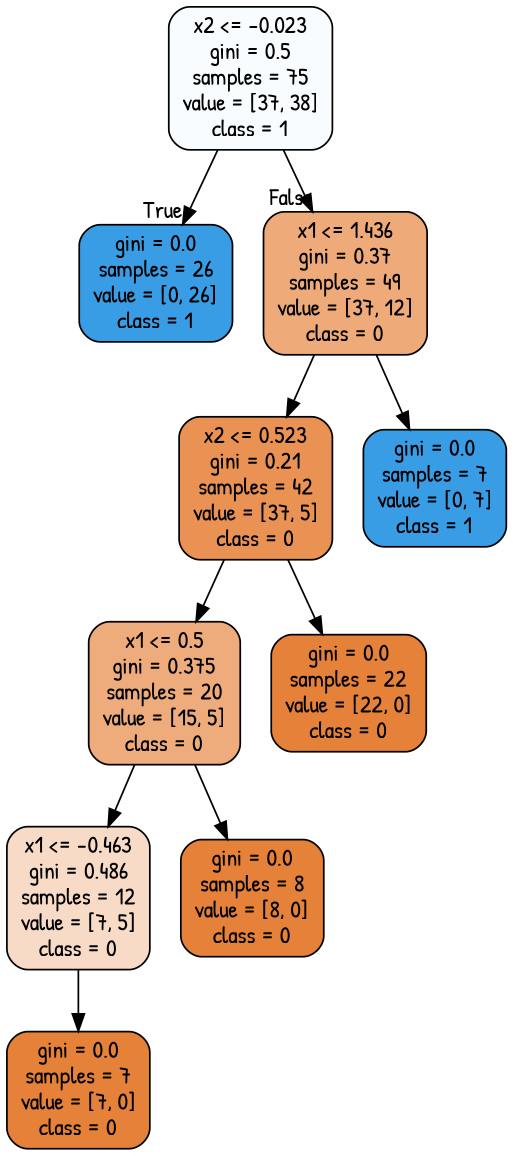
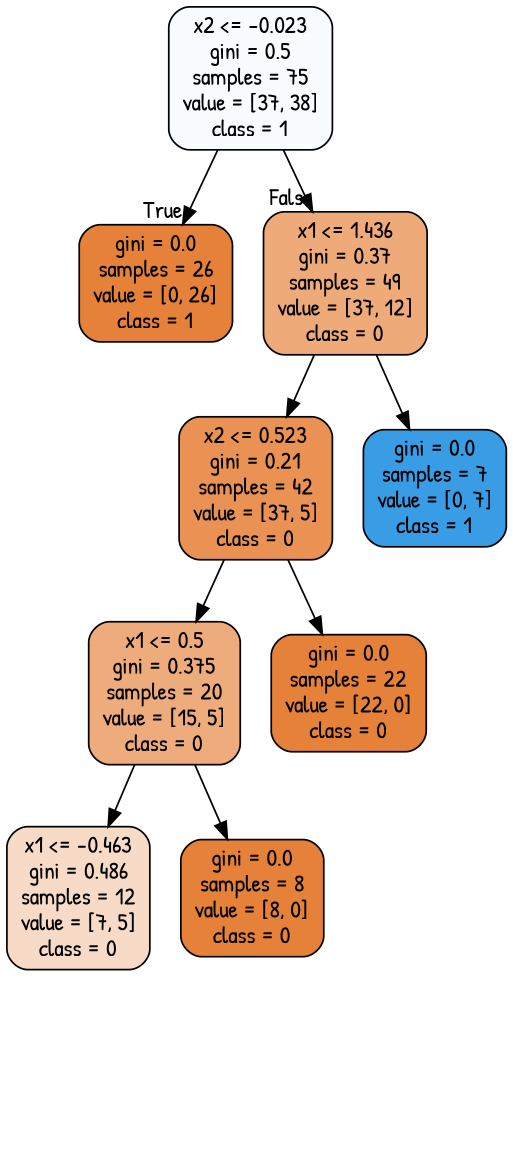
(156, 283) -> (156, 283)
(78, 1090) -> none
